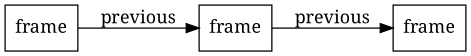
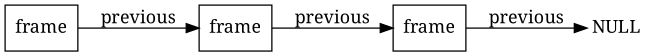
none -> (615, 28)
